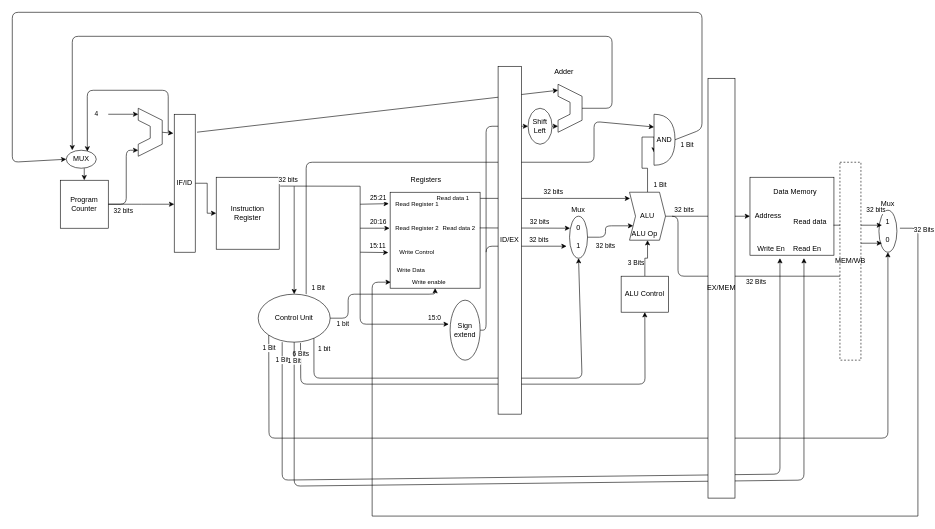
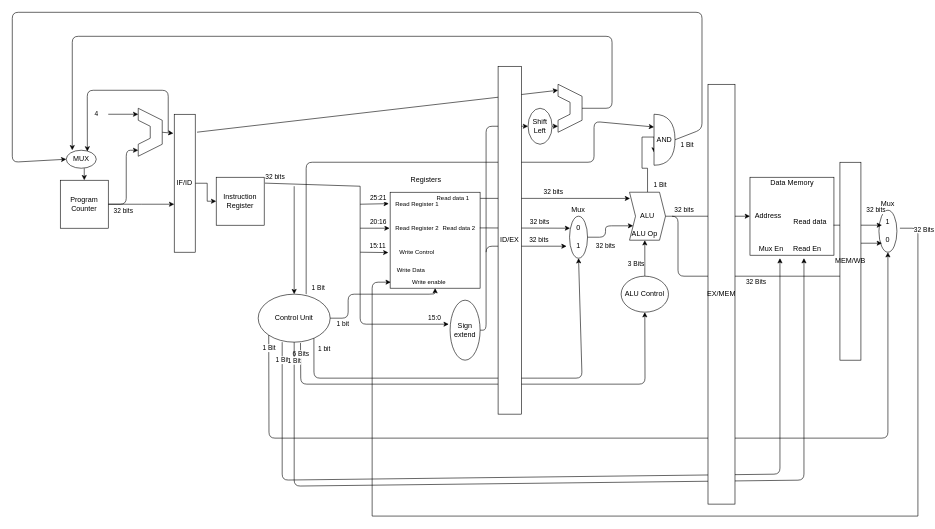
(564, 72) -> none
(795, 192) -> (792, 183)
(248, 213) -> (240, 201)
(772, 249) -> (772, 249)
(648, 257) -> (645, 256)
(851, 261) -> (851, 261)
(722, 288) -> (722, 294)
(645, 294) -> (645, 294)
